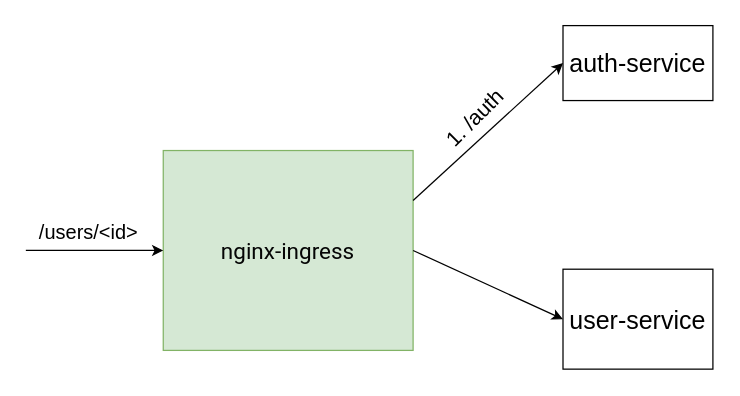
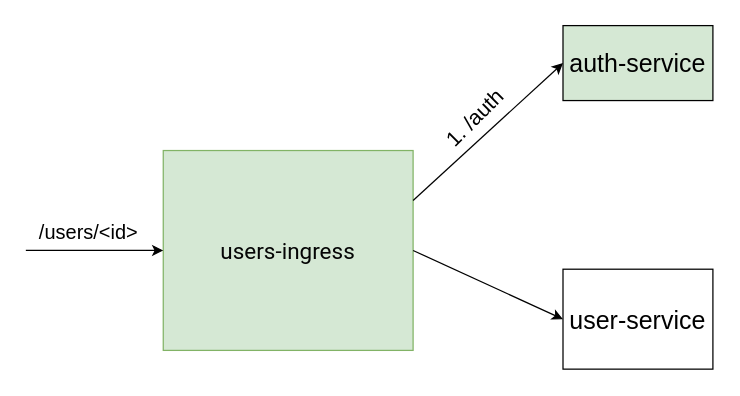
(638, 63) -> (638, 63)
(288, 251) -> (288, 251)
